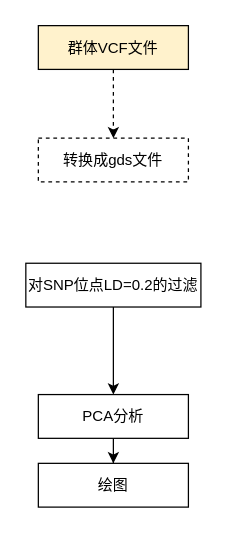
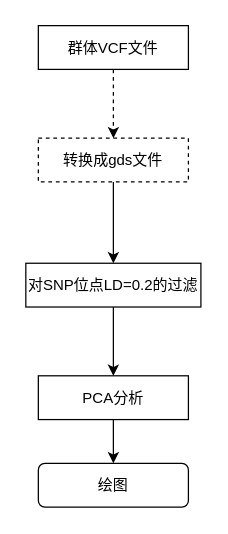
(113, 48) -> (113, 48)
none -> (113, 218)
(113, 416) -> (113, 398)
(113, 485) -> (113, 485)
